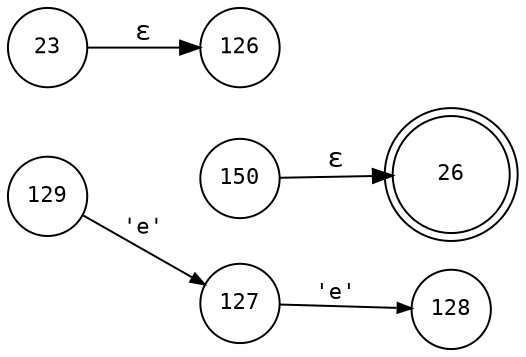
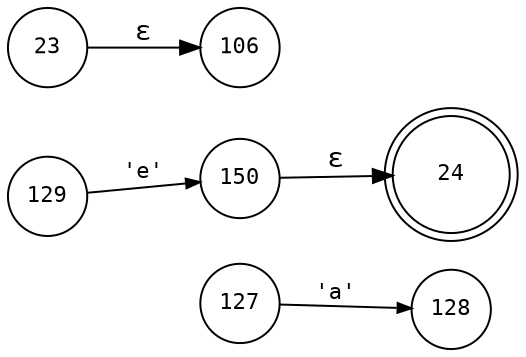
(240, 48) -> (240, 48)
(451, 175) -> (451, 175)
(138, 246) -> (137, 188)
(336, 294) -> (336, 294)
